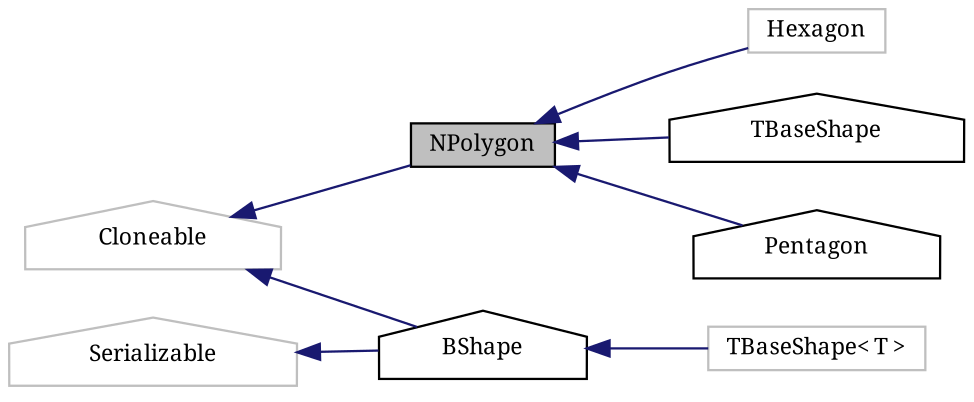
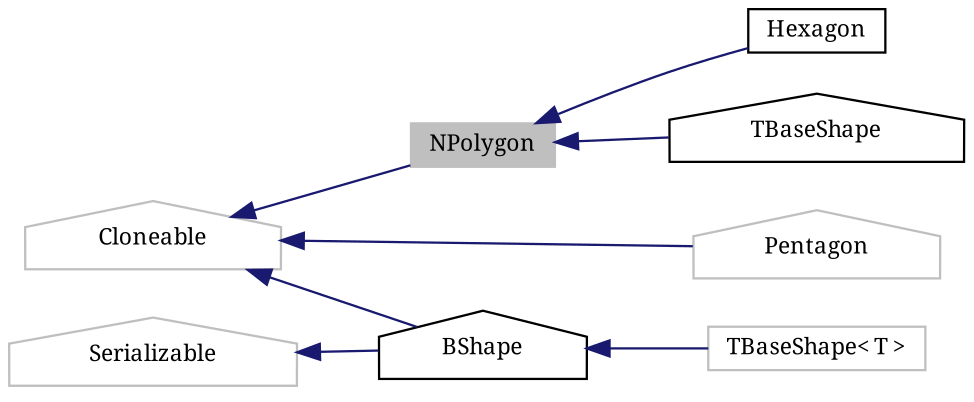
(817, 31) -> (817, 31)
(483, 145) -> (483, 145)
(660, 200) -> (498, 244)
(817, 248) -> (817, 248)
